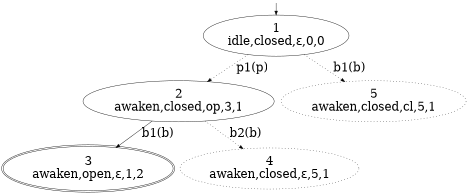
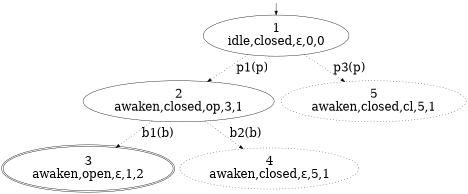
(349, 68) -> (349, 68)
(136, 133) -> (136, 133)
